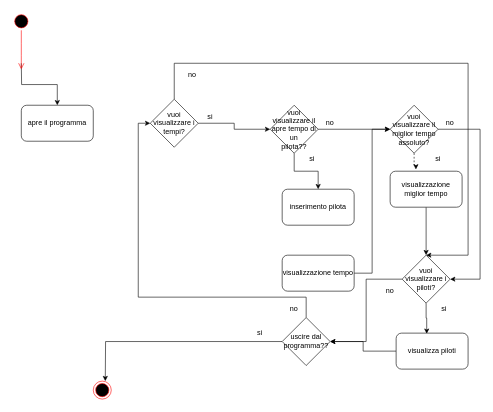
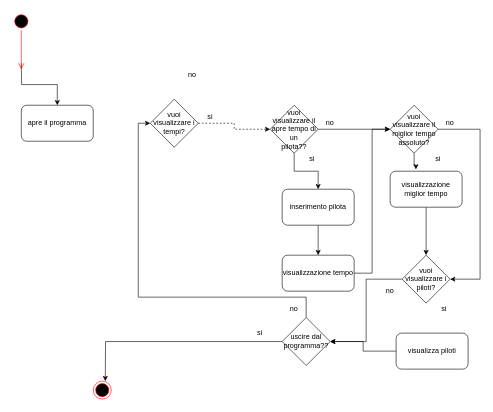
(467, 63) -> none
(234, 123) -> (234, 123)
(414, 159) -> (414, 159)
none -> (318, 249)
(427, 320) -> none
